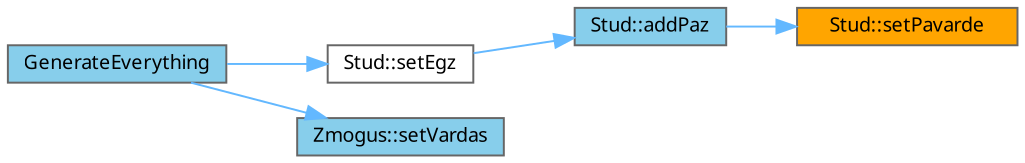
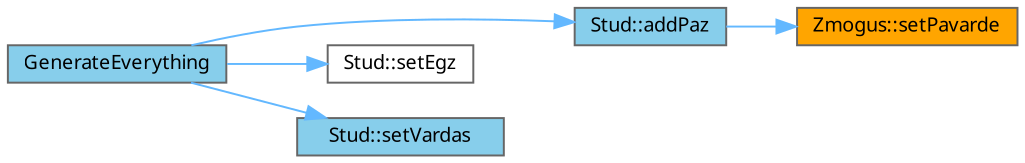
(907, 27) -> (907, 27)
(514, 47) -> (372, 21)
(400, 137) -> (400, 137)
